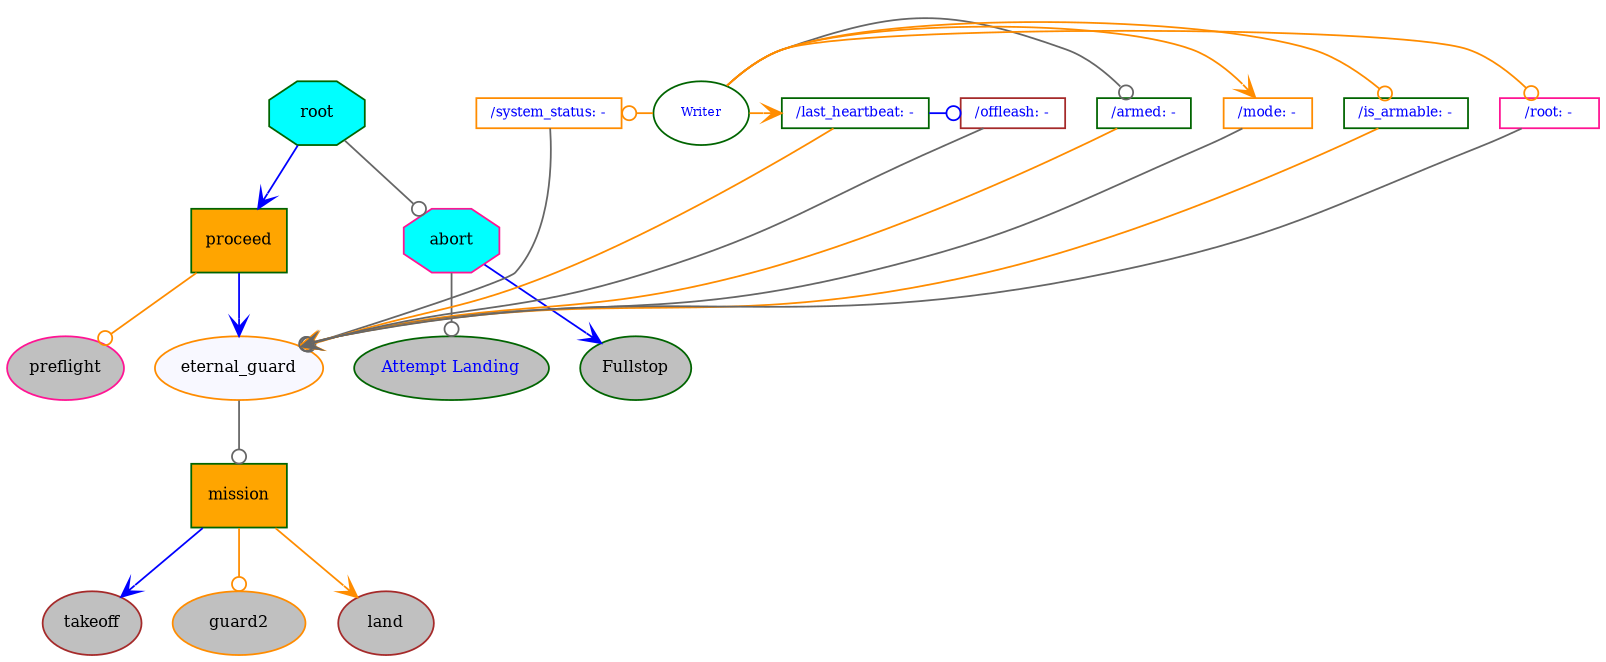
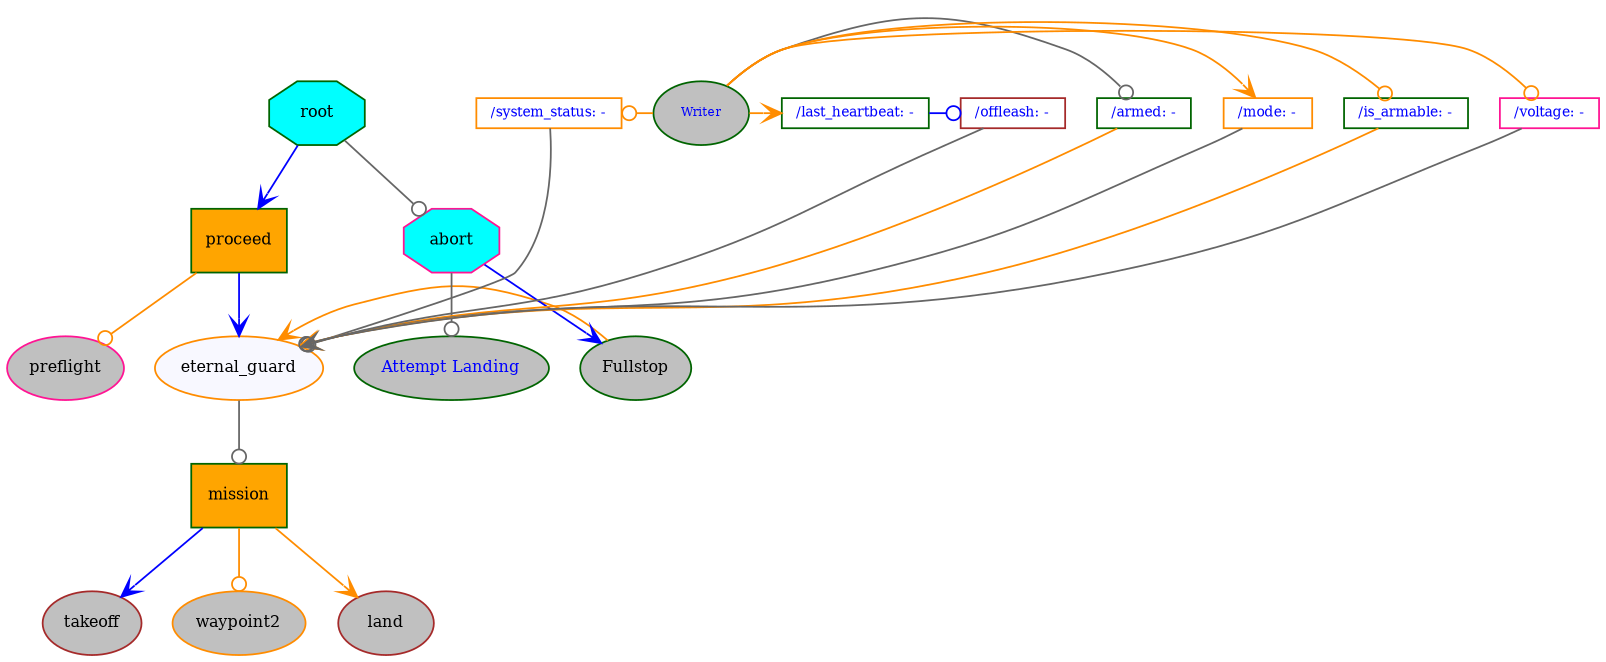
(701, 113) -> (701, 113)
(1549, 113) -> (1549, 113)
(587, 259) -> (437, 287)
(239, 623) -> (239, 623)
